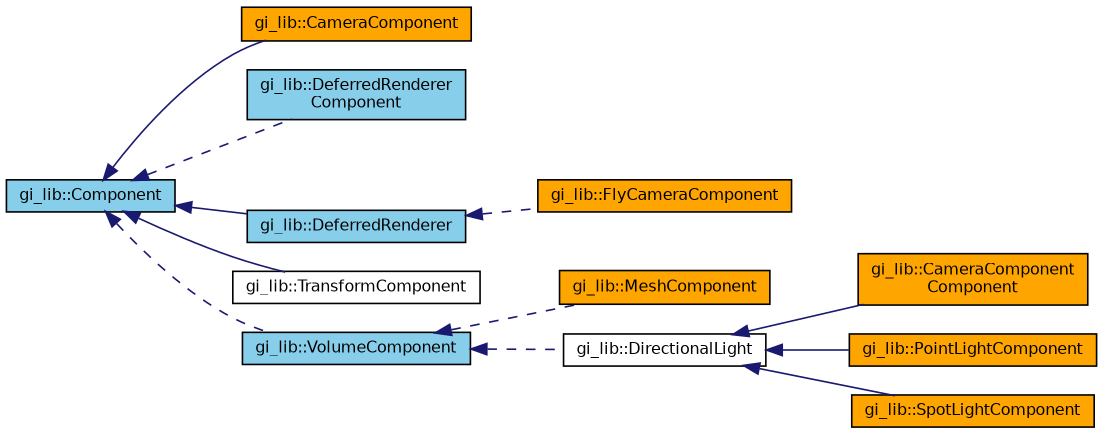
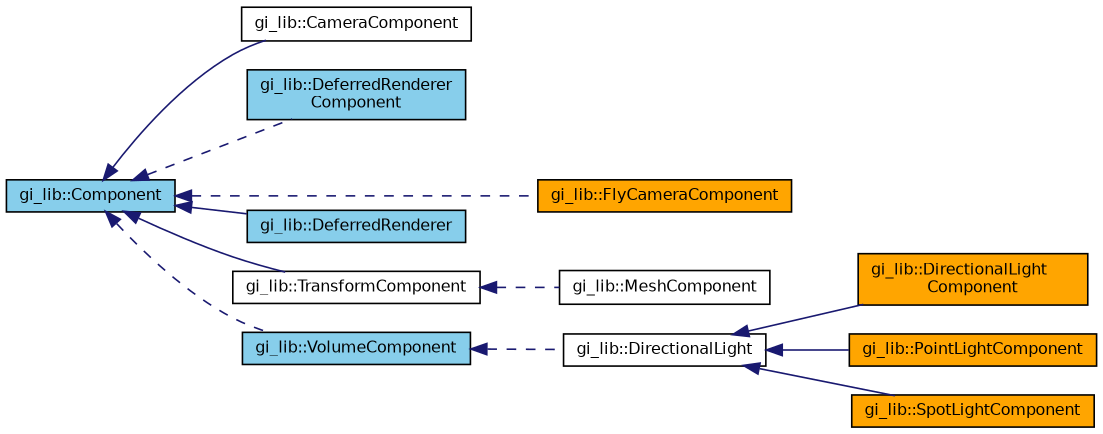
(356, 24) -> (356, 24)
(510, 211) -> (365, 196)
(973, 279) -> (973, 279)
(665, 287) -> (665, 287)
(517, 317) -> (528, 287)
